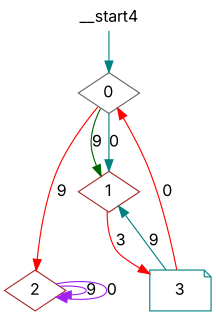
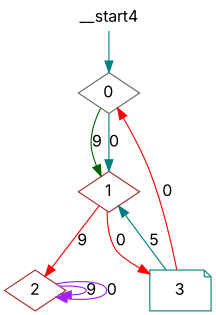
(54, 178) -> (75, 237)
(121, 241) -> (121, 241)
(154, 241) -> (154, 241)
